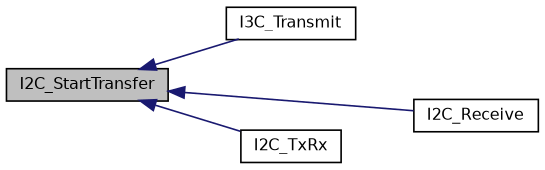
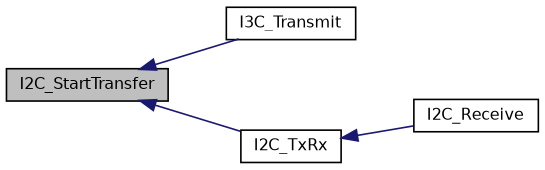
(299, 102) -> (385, 131)
